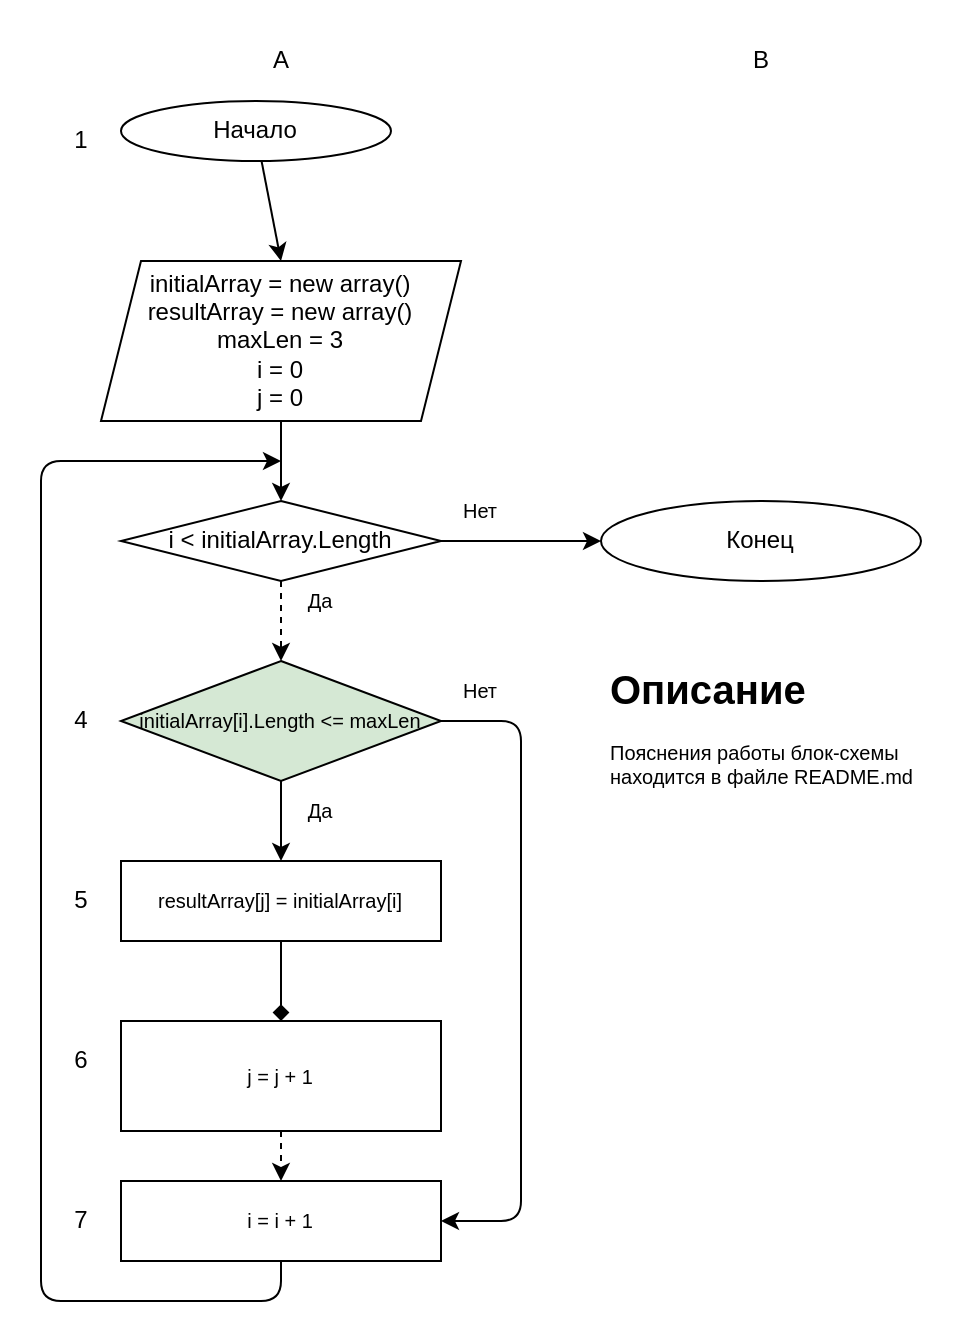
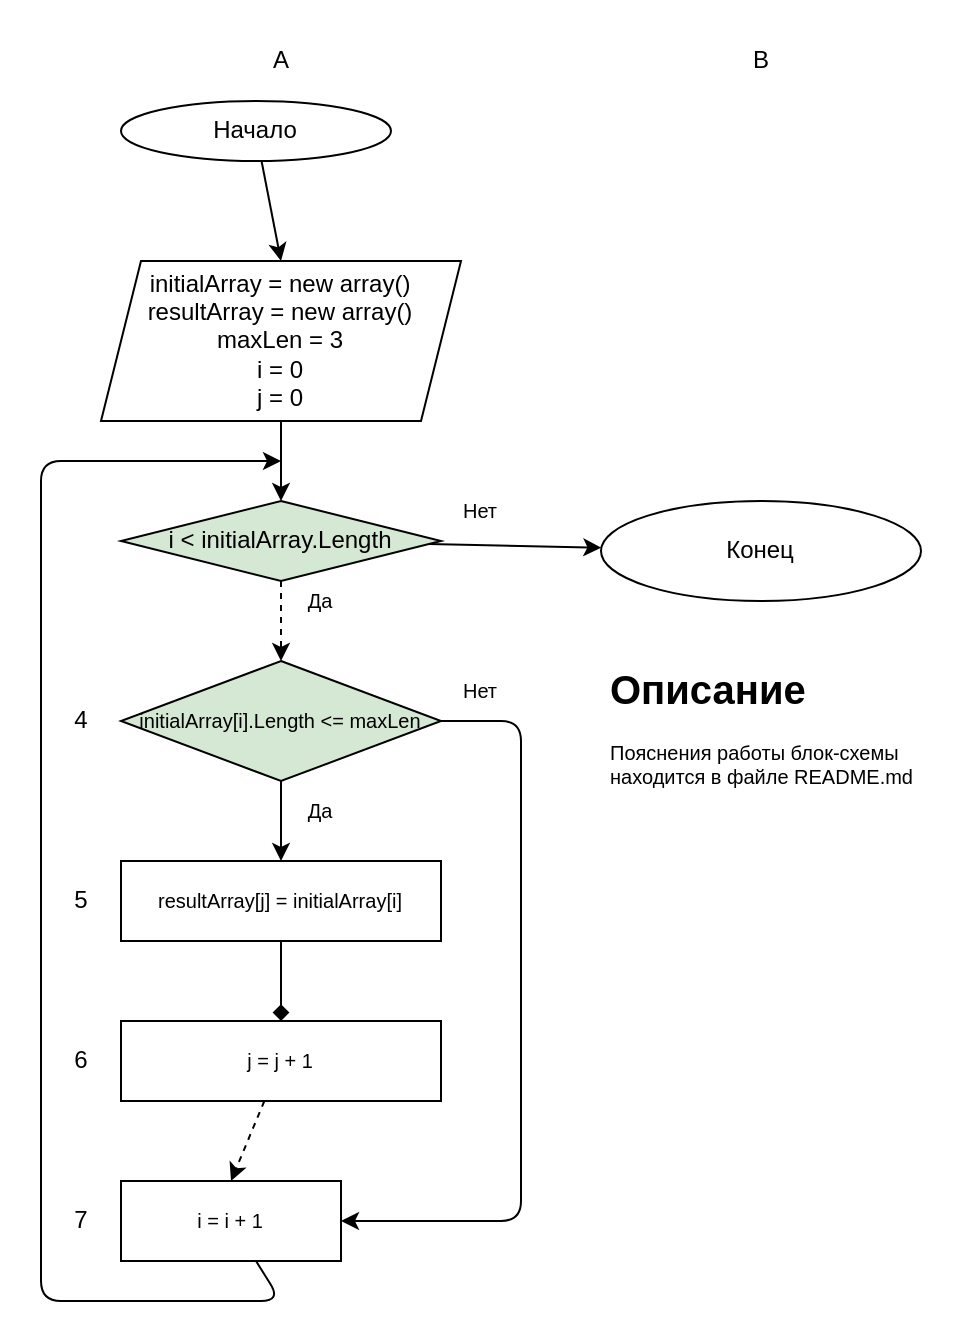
(81, 141) -> none
(281, 541) -> (281, 541)
(761, 541) -> (761, 551)
(281, 1076) -> (281, 1061)
(281, 1221) -> (231, 1221)
